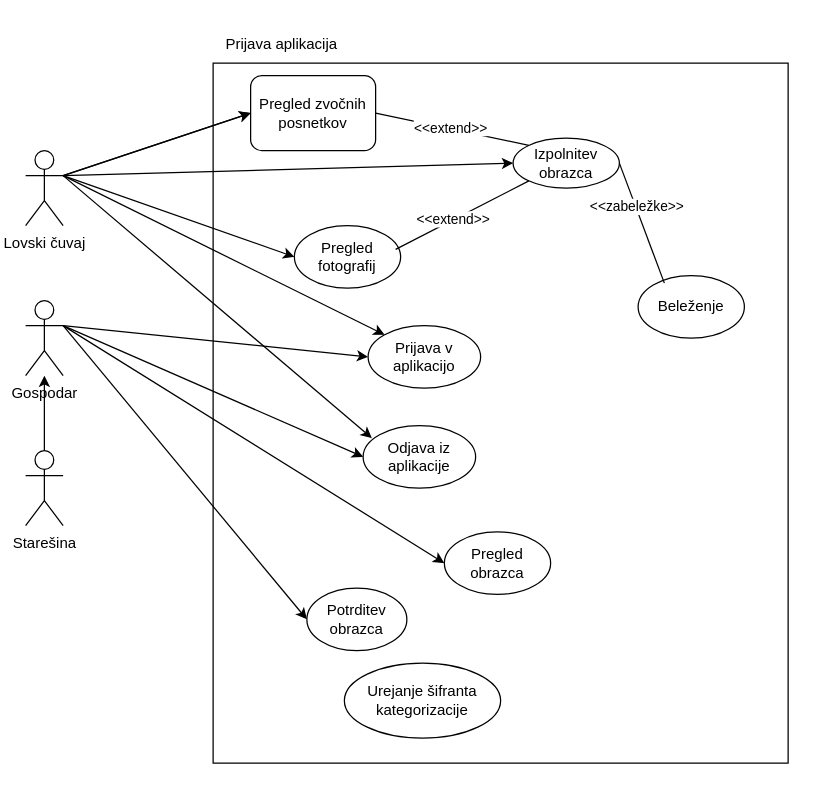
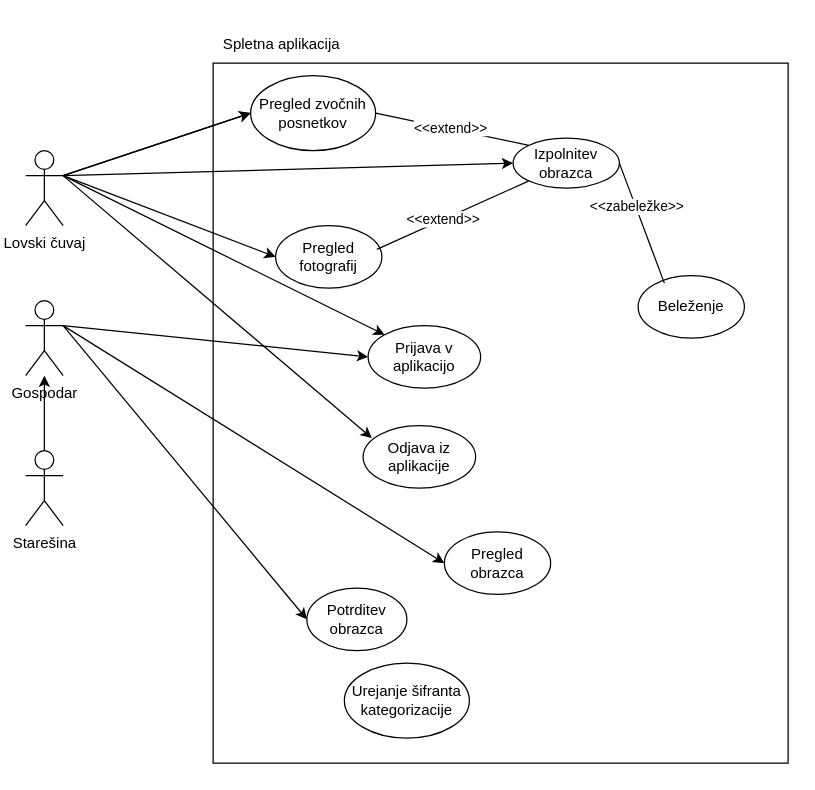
(282, 44) -> (282, 44)
(313, 113) -> (313, 113)
(348, 257) -> (329, 257)
(215, 392) -> none
(423, 701) -> (407, 701)
